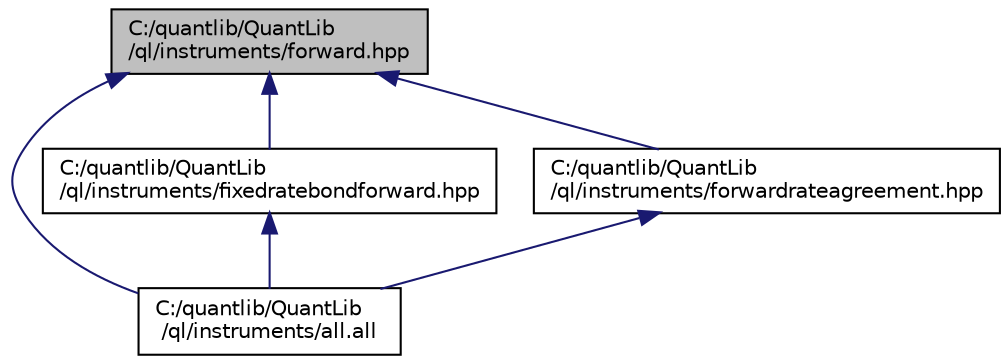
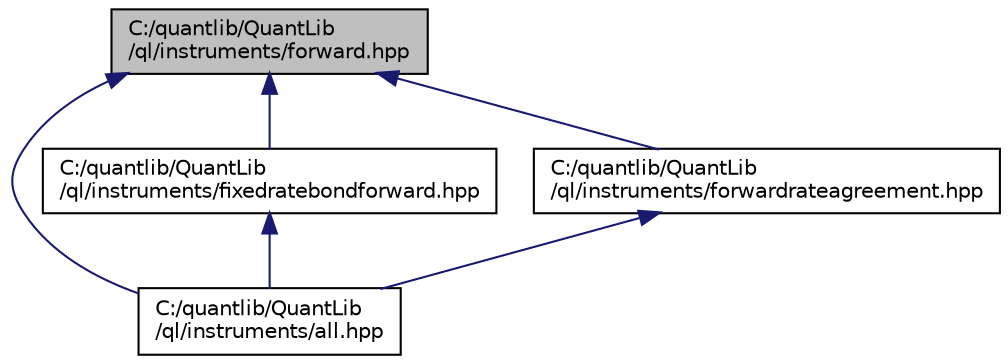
(270, 321) -> (270, 321)
